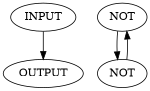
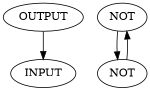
(43, 42) -> (43, 42)
